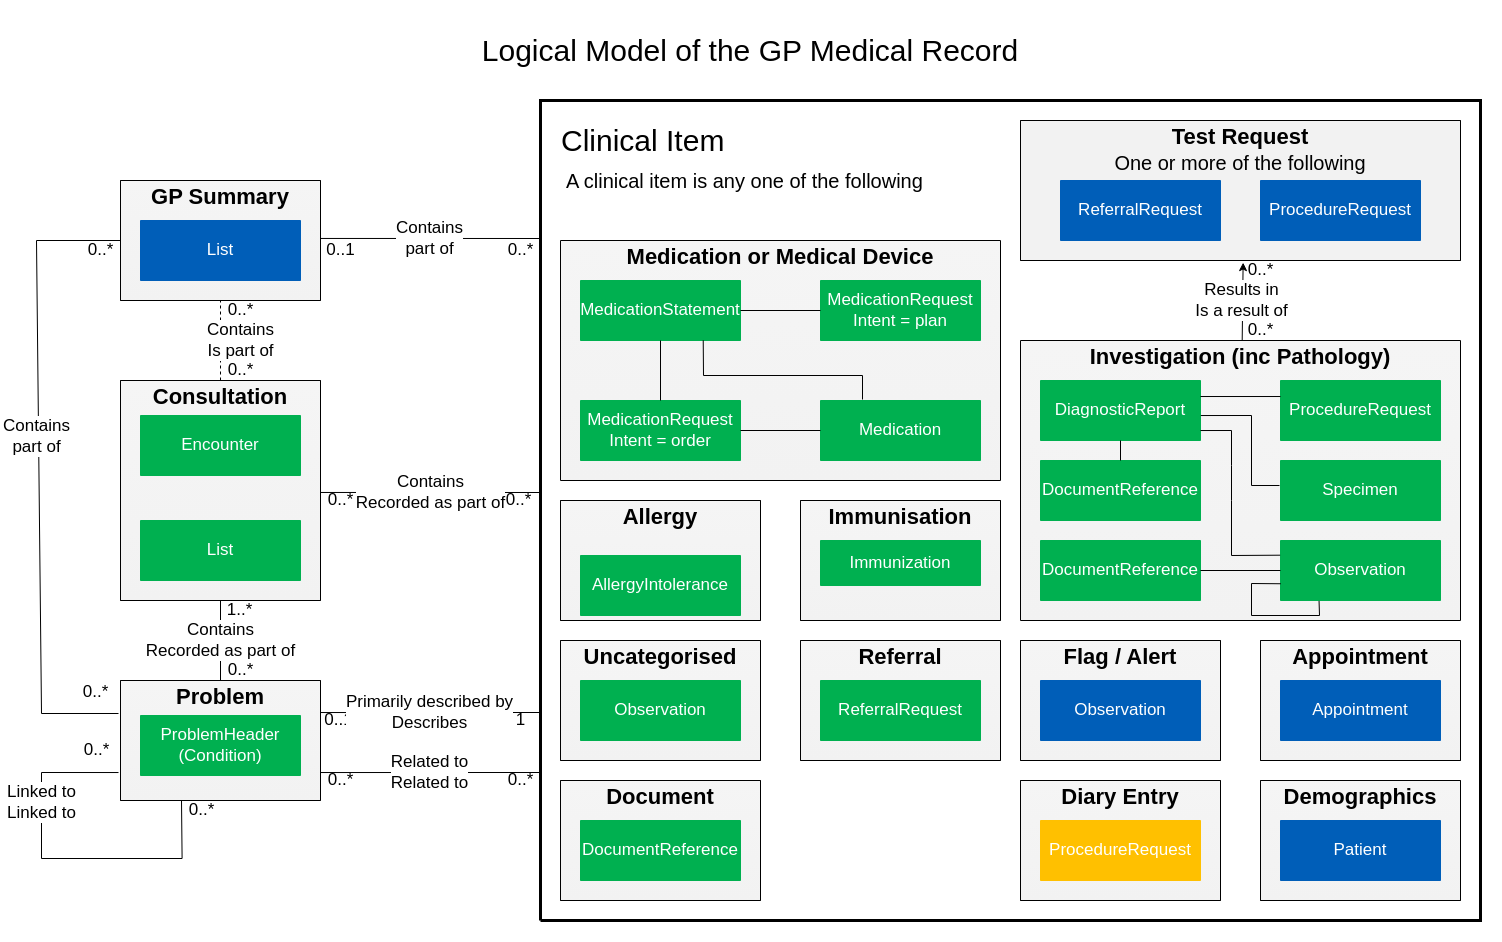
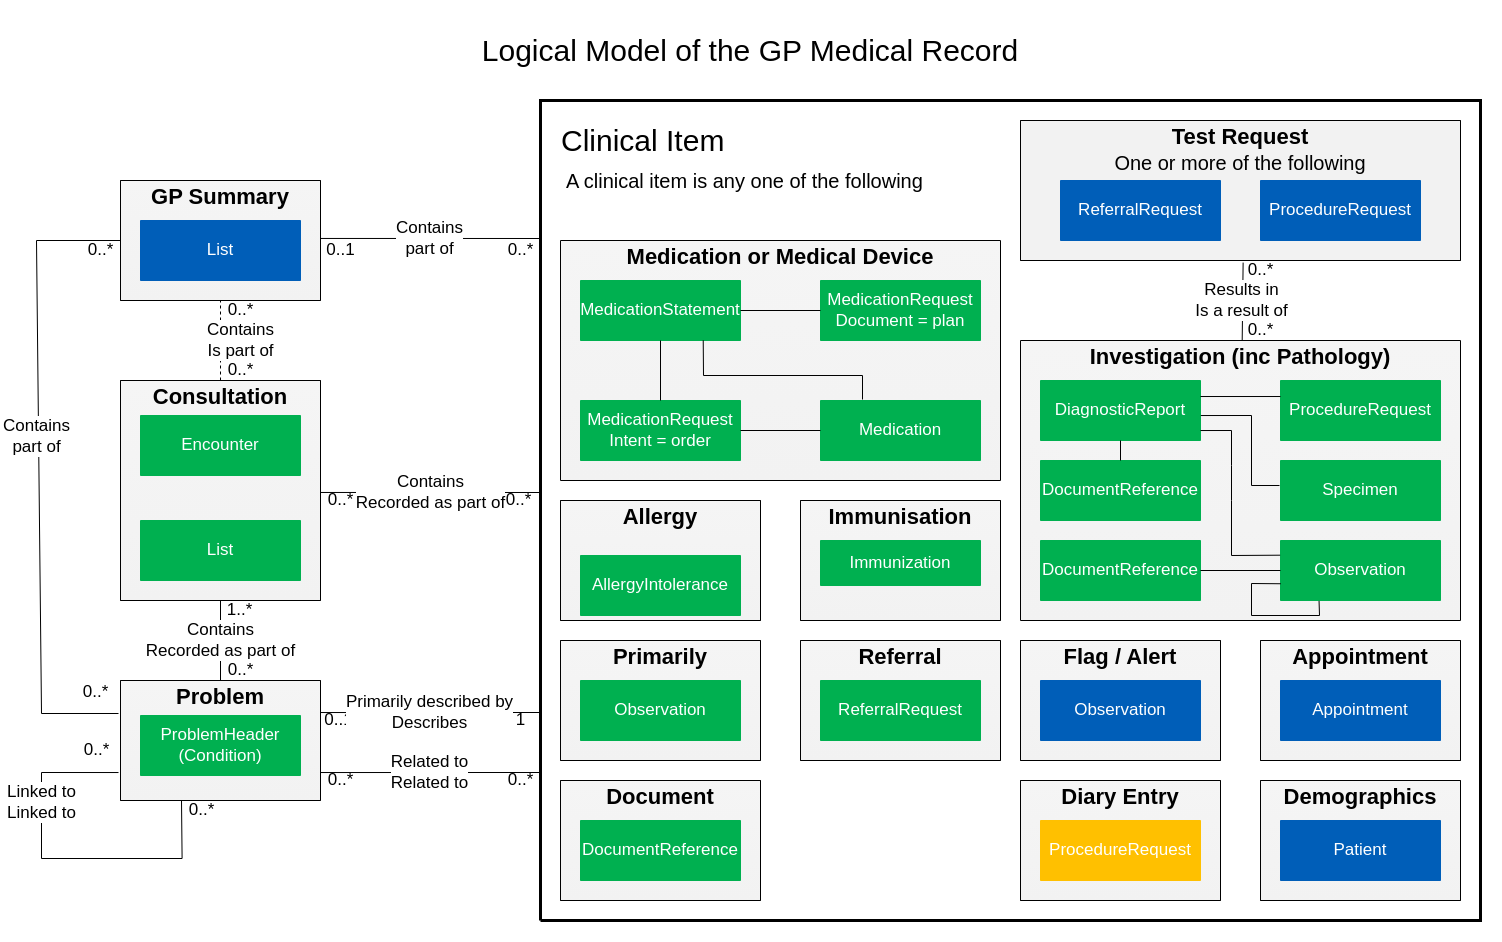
(1243, 271) -> (1243, 268)
(901, 311) -> (901, 311)
(661, 658) -> (661, 658)
